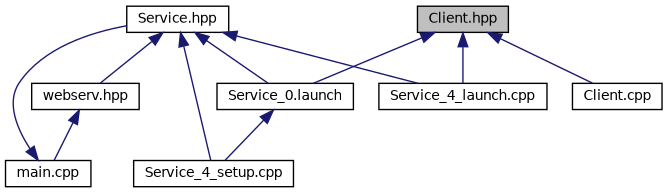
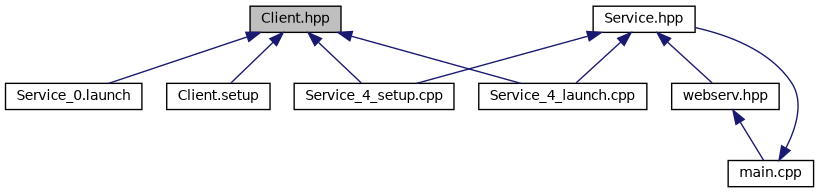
(237, 62) -> none
(617, 96) -> (218, 96)
(244, 140) -> (340, 63)
